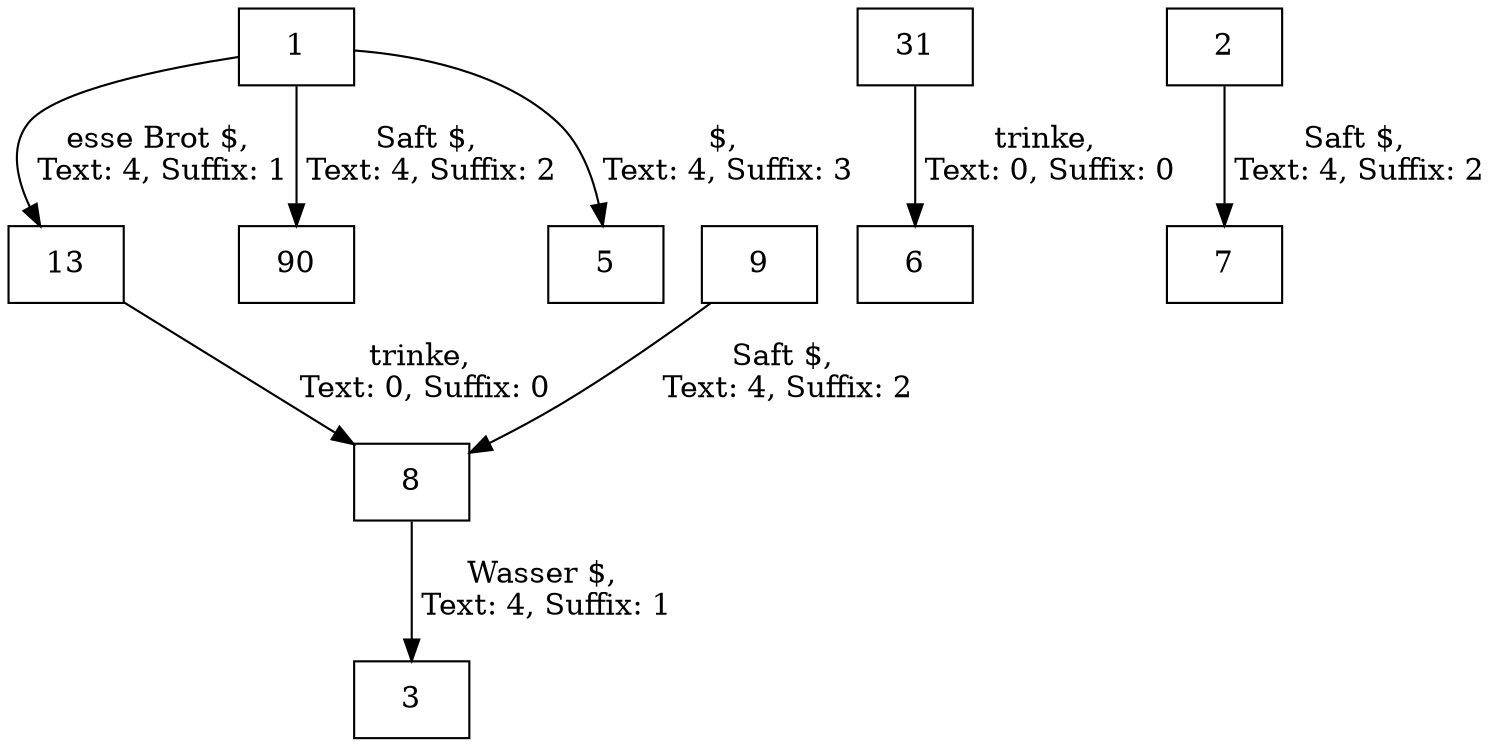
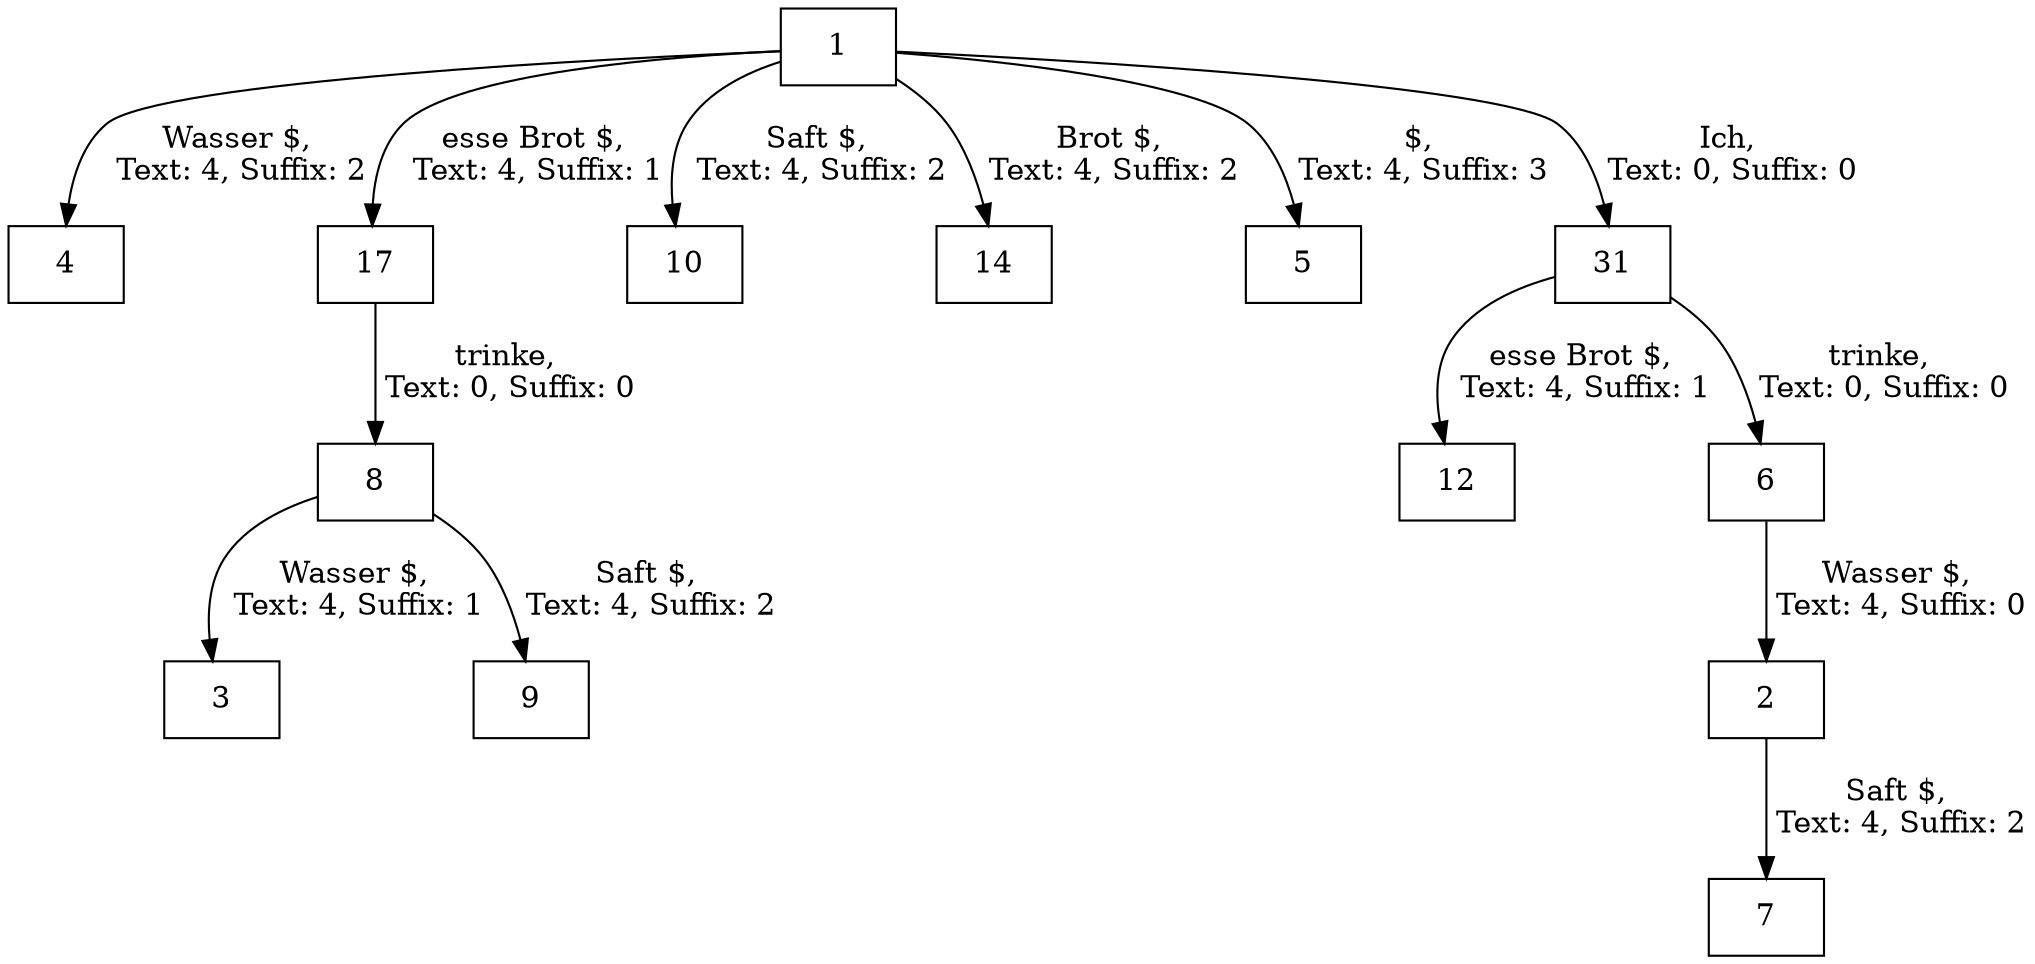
none -> (1277, 77)
(66, 265) -> (375, 265)
none -> (66, 265)
(297, 265) -> (685, 265)
none -> (994, 265)
(603, 378) -> (490, 567)
none -> (1457, 482)
none -> (1766, 580)
